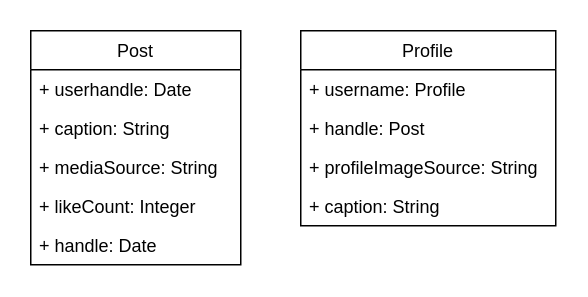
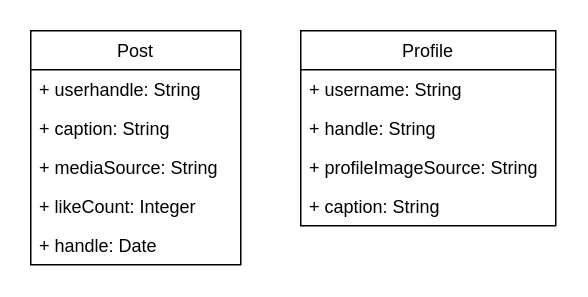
(120, 90) -> (128, 90)
(393, 90) -> (390, 90)
(370, 129) -> (378, 129)
